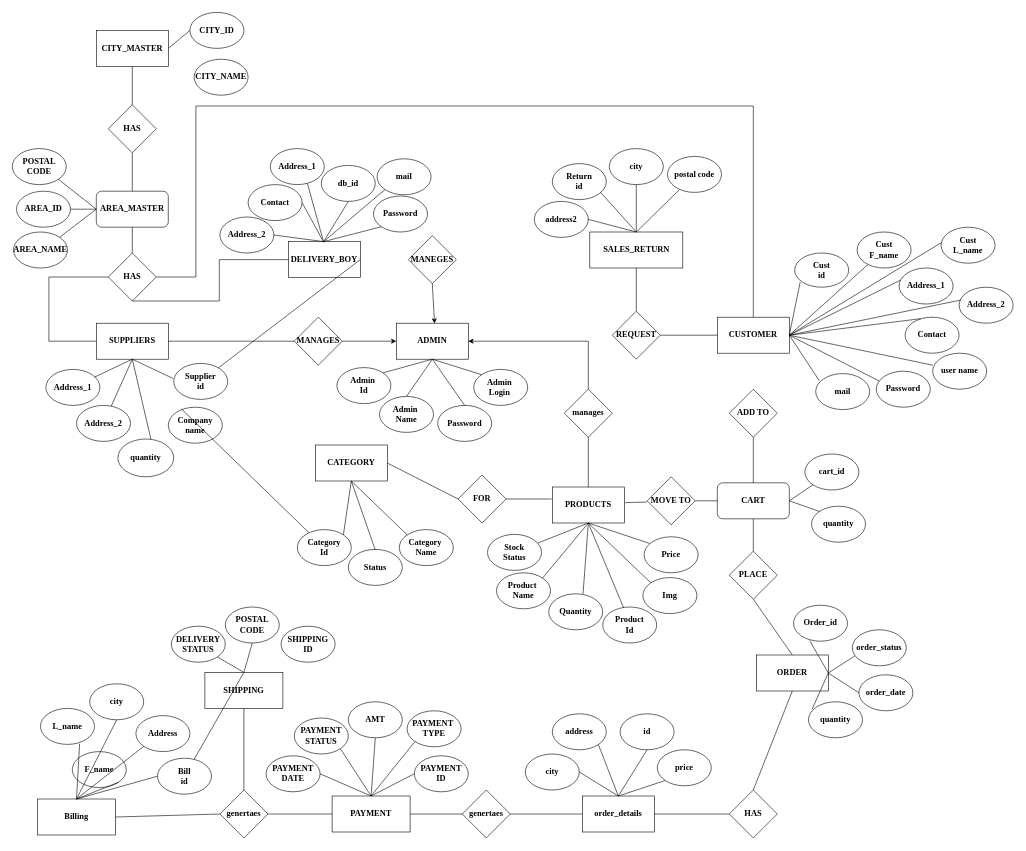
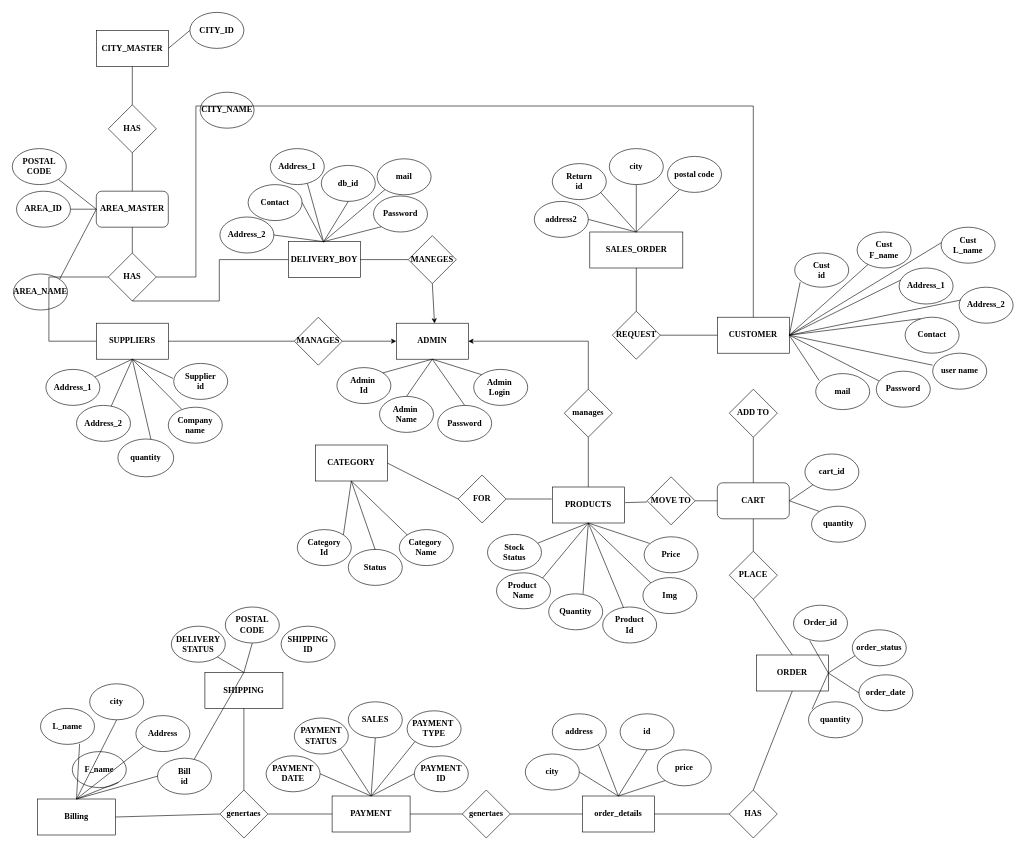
(221, 77) -> (227, 110)
(41, 250) -> (41, 292)
(637, 250) -> (637, 250)
(289, 314) -> (383, 260)
(245, 470) -> (159, 386)
(375, 720) -> (375, 720)
